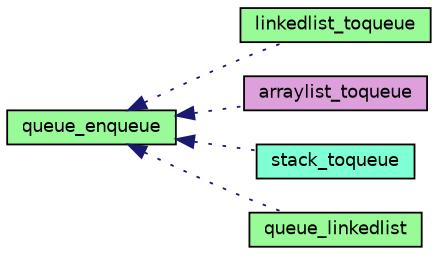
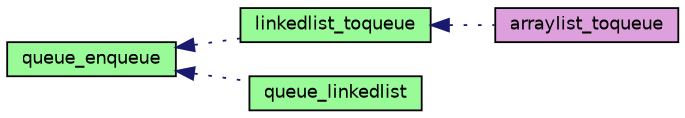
(219, 110) -> (472, 25)
(336, 162) -> none
